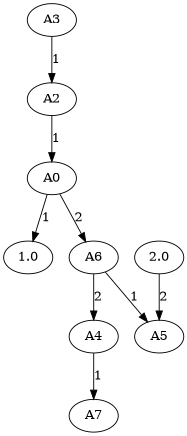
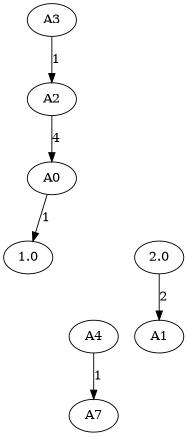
(56, 139) -> (56, 139)
(94, 257) -> none
(159, 337) -> (159, 337)
